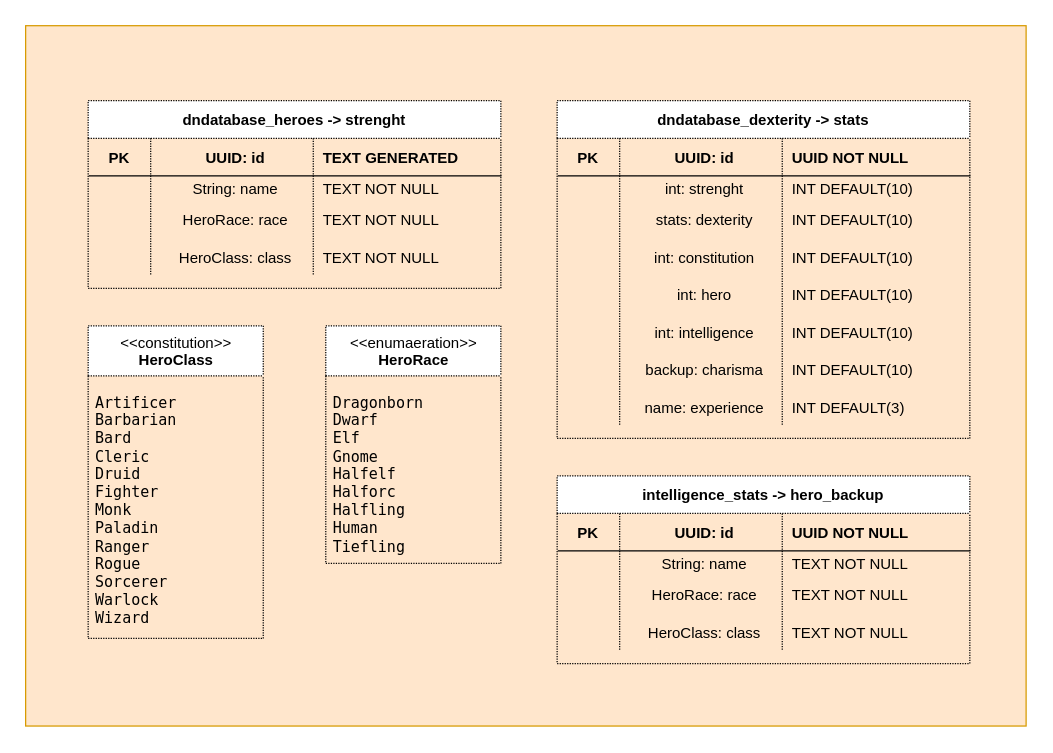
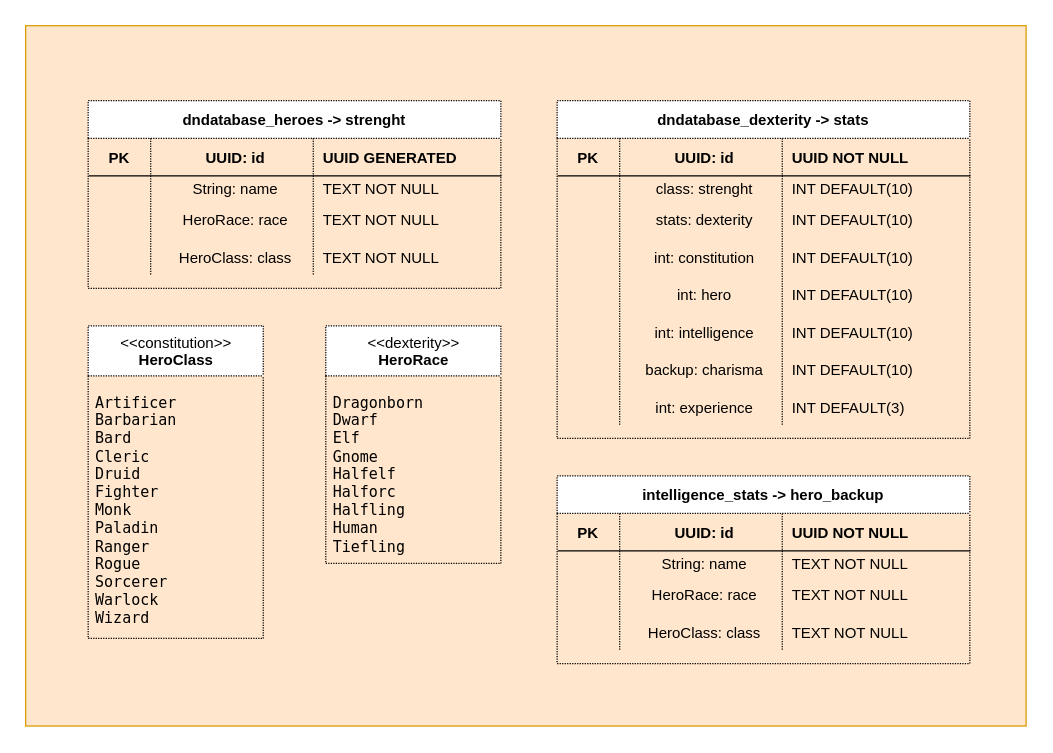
(379, 158) -> (379, 158)
(704, 189) -> (704, 189)
(414, 352) -> (414, 352)
(704, 408) -> (704, 408)
